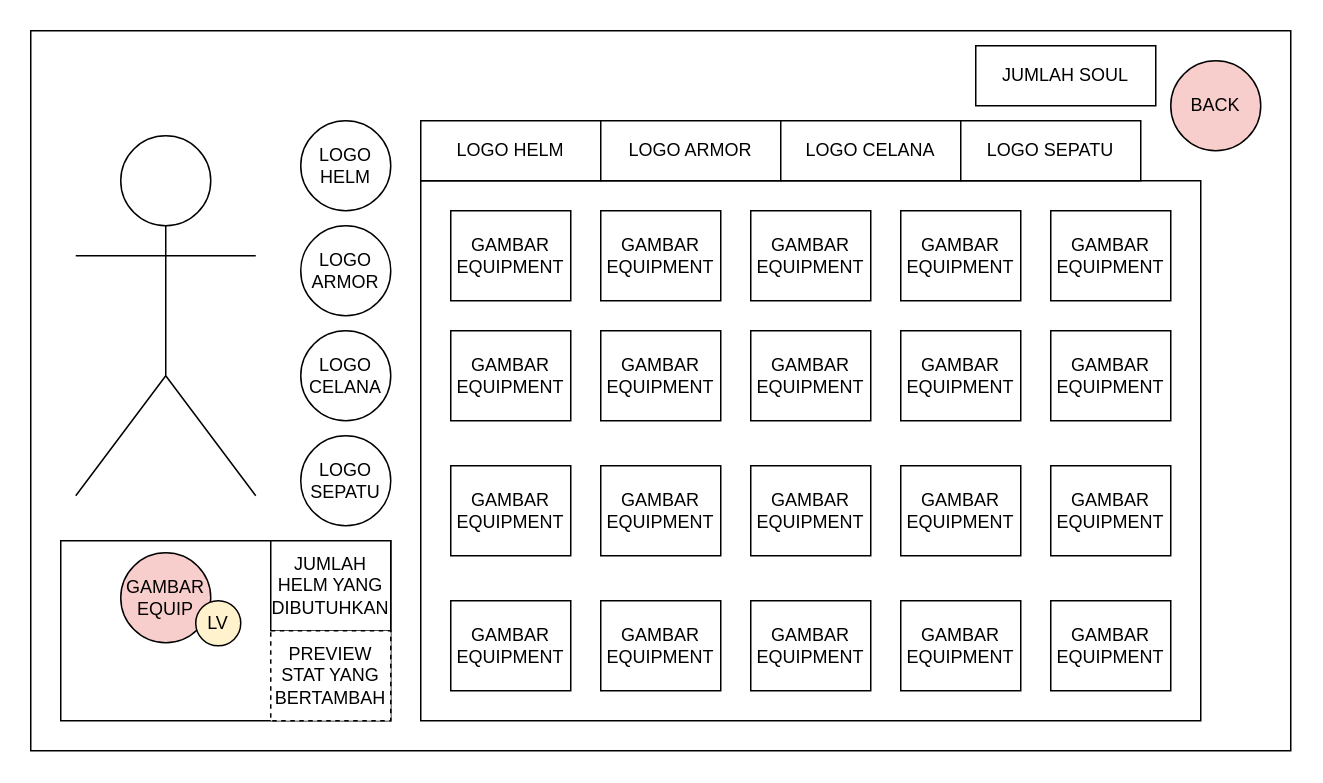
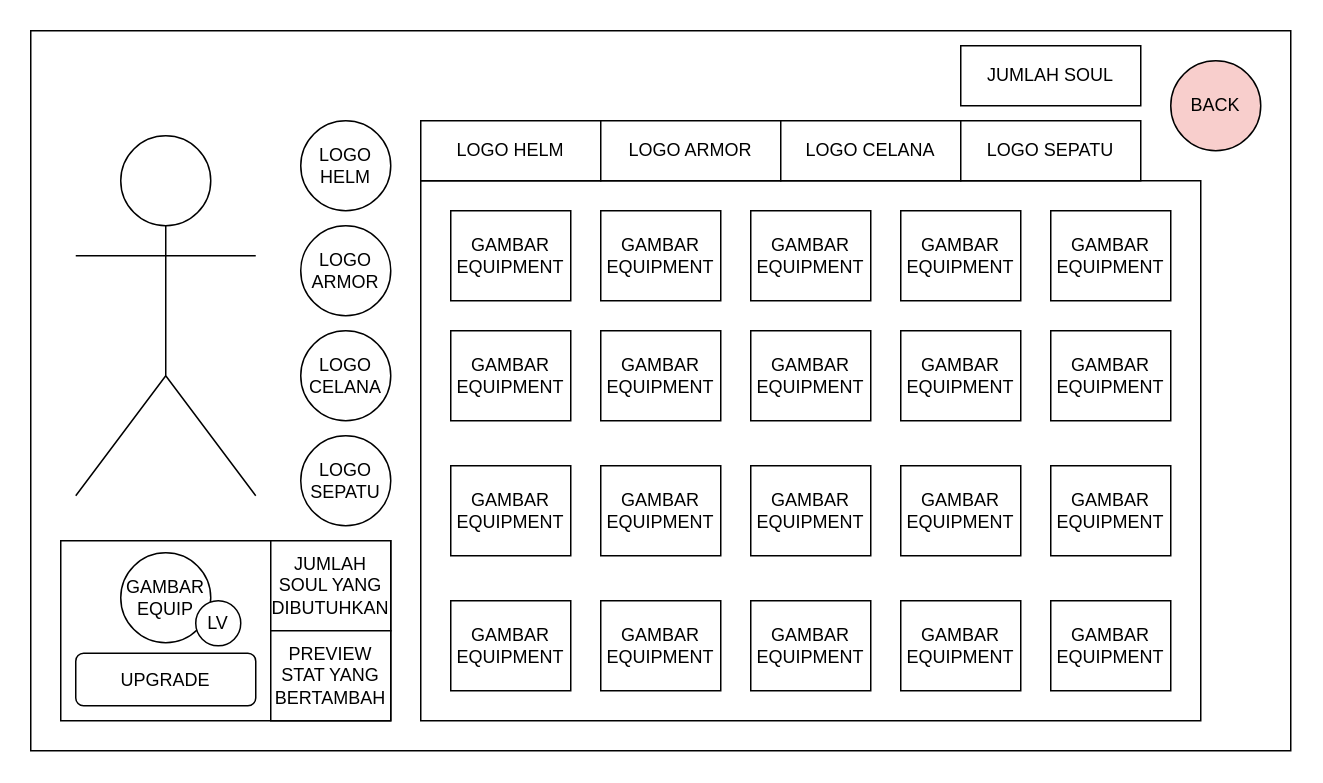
(1066, 76) -> (1051, 76)
(331, 586) -> (331, 586)
(166, 598) -> (166, 598)
(218, 623) -> (218, 623)
(331, 676) -> (331, 676)
none -> (166, 680)
